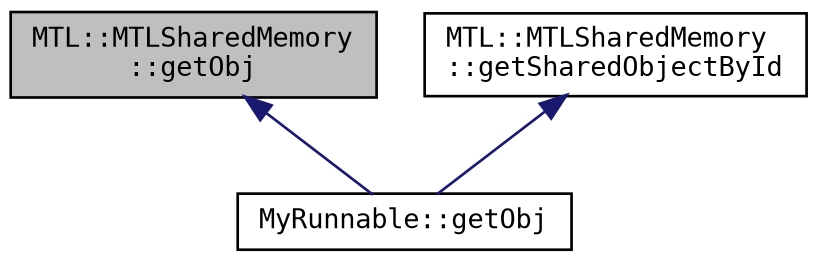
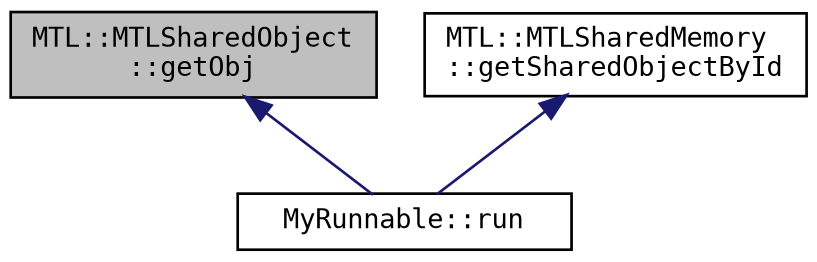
(194, 55) -> (194, 55)
(405, 222) -> (405, 222)
